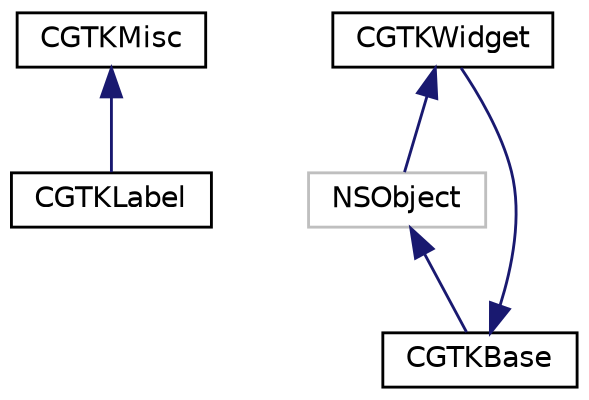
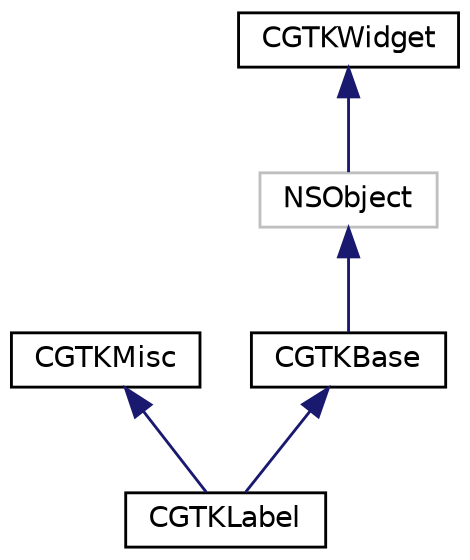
(513, 181) -> (278, 452)
